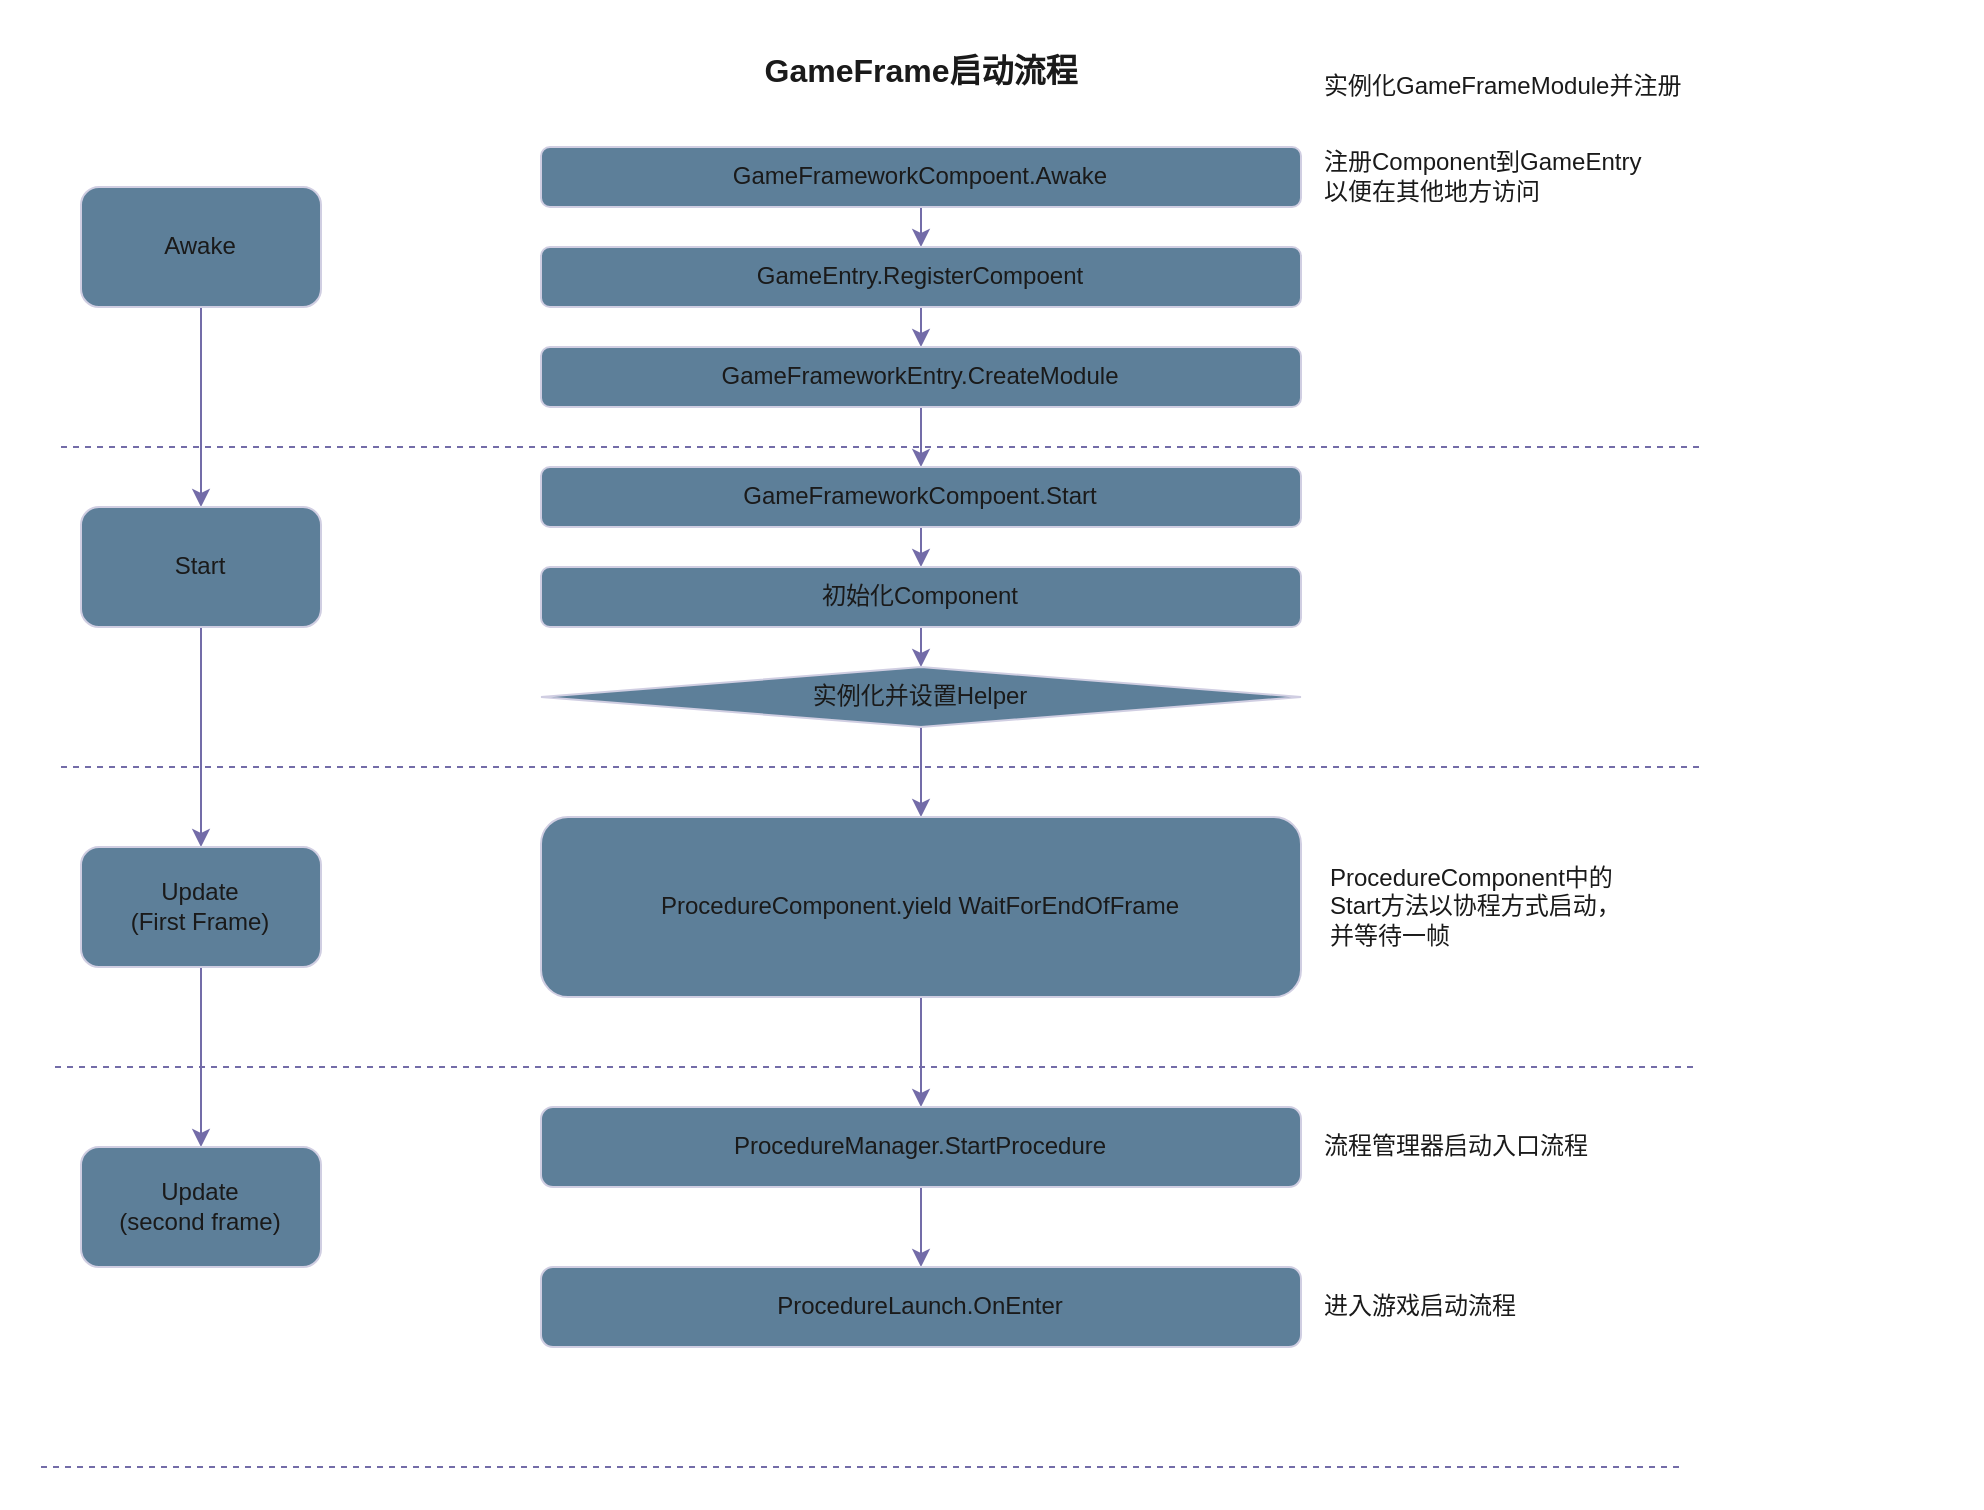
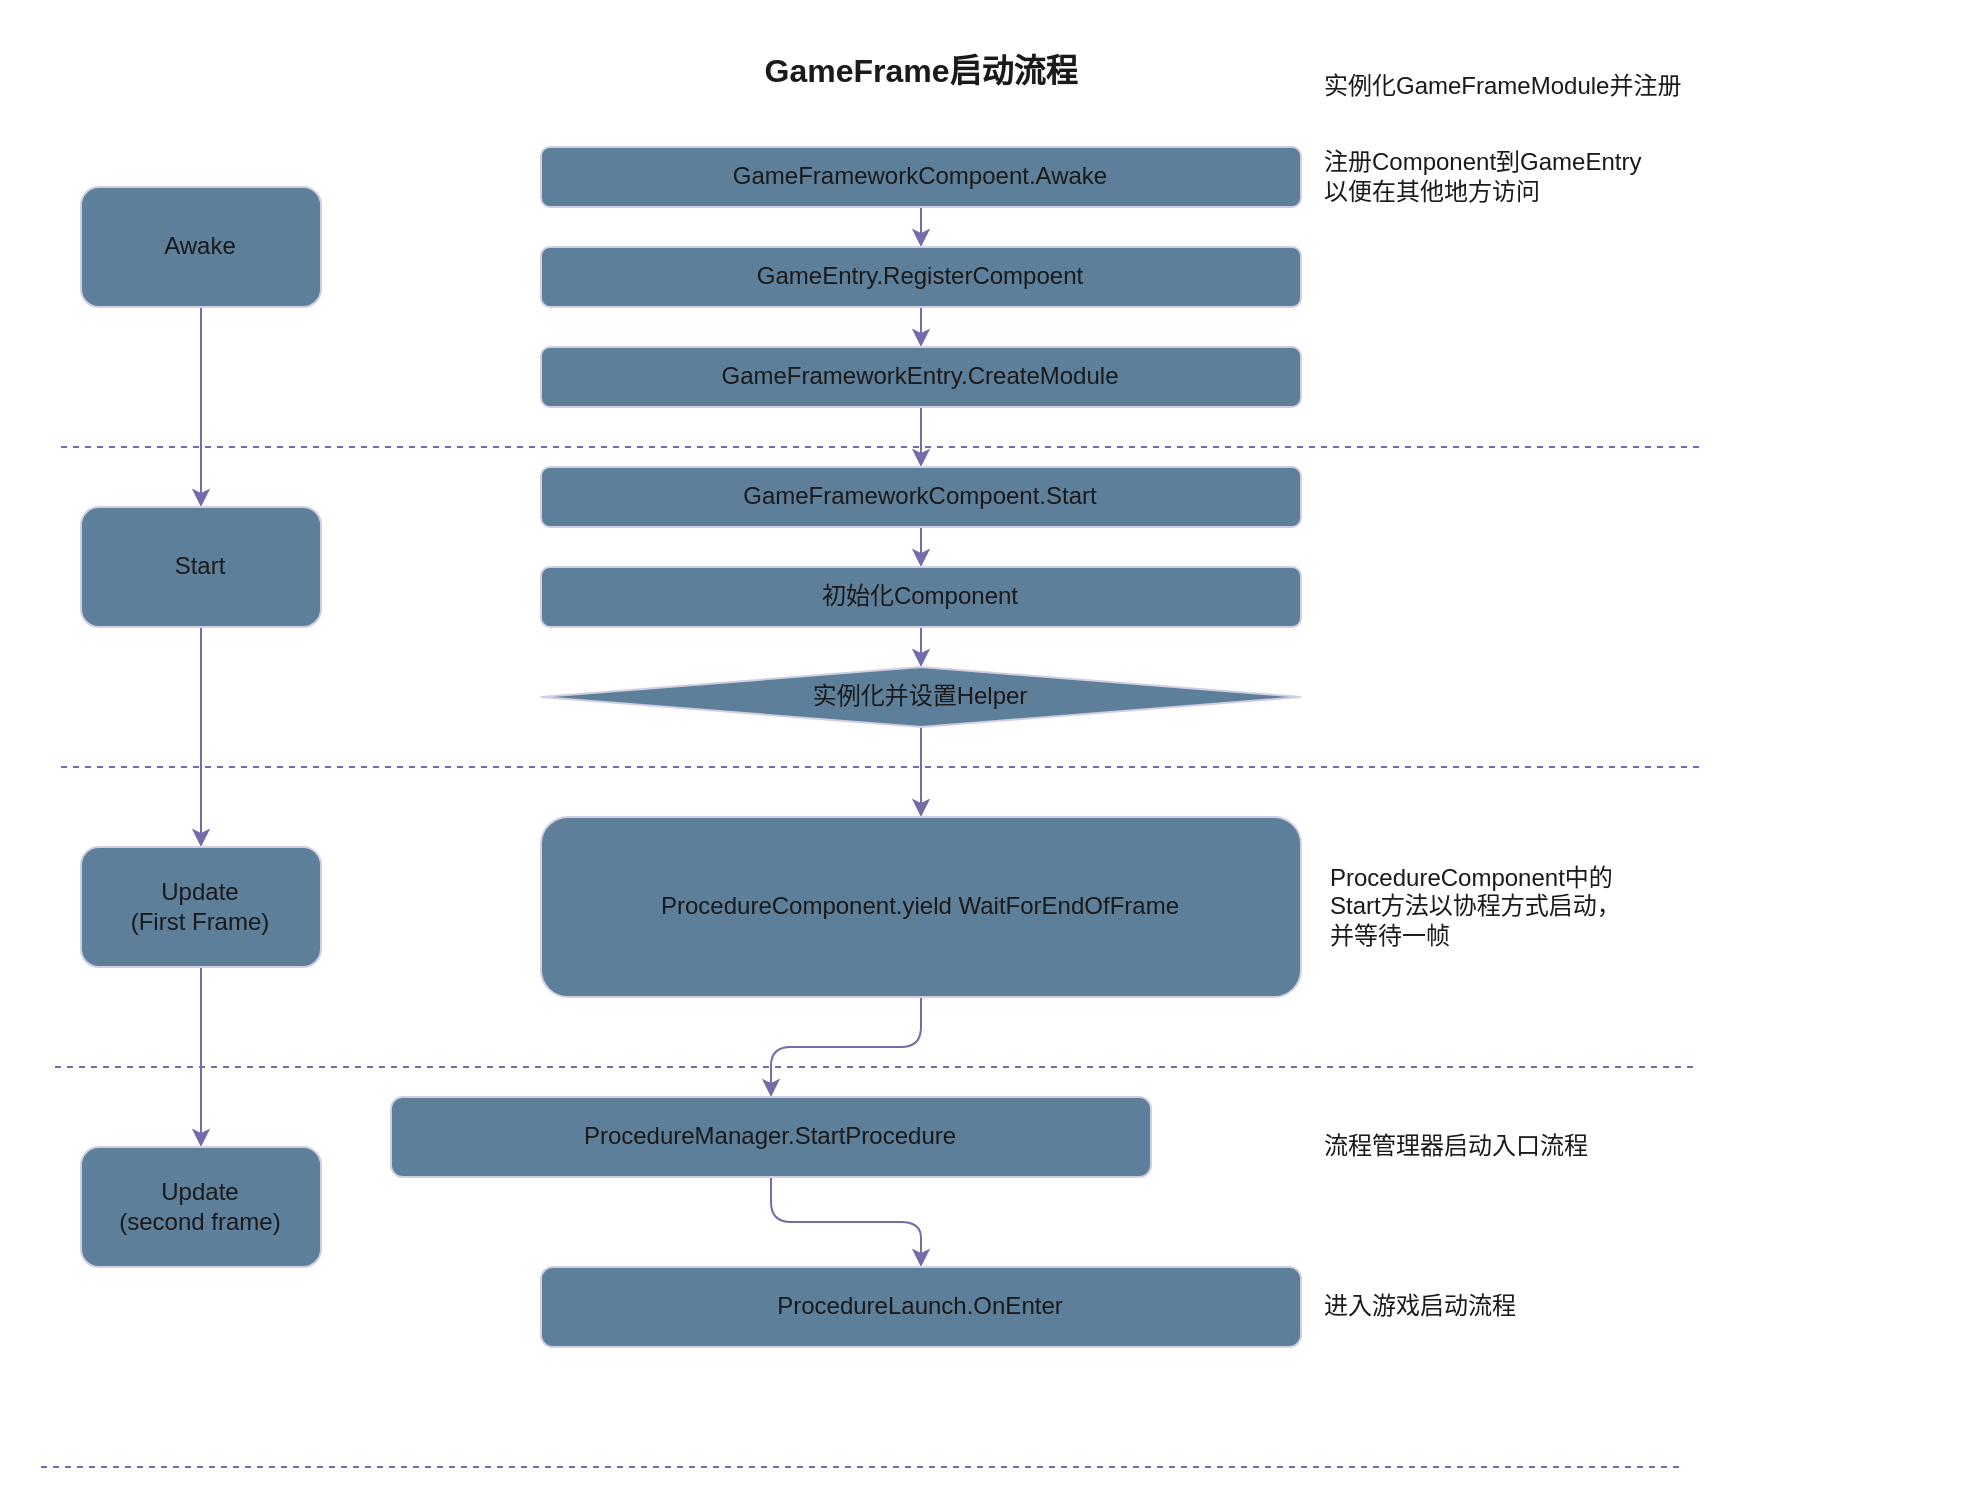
(921, 1147) -> (771, 1137)
